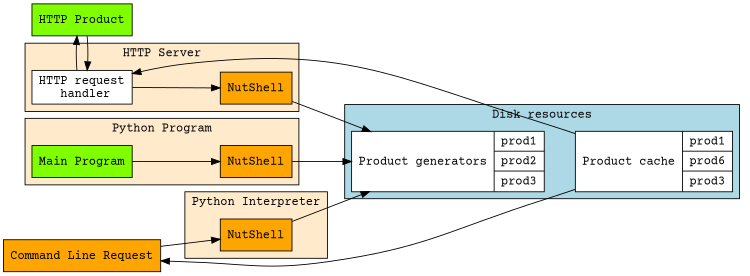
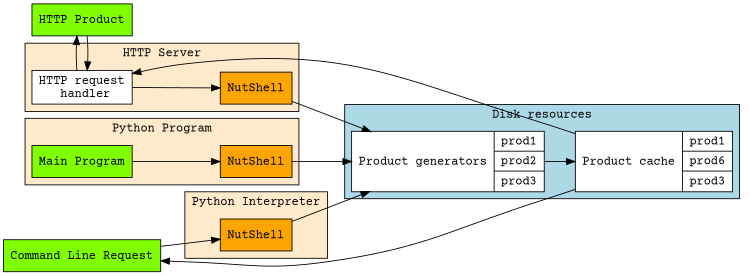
none -> (555, 162)
(82, 256) -> (82, 256)
